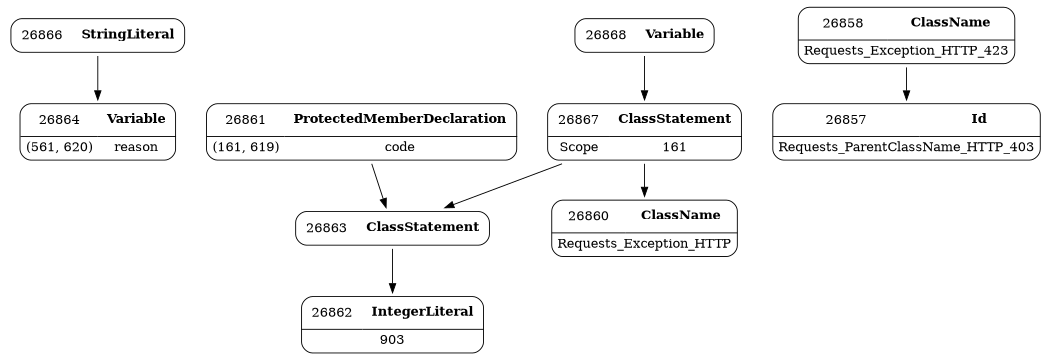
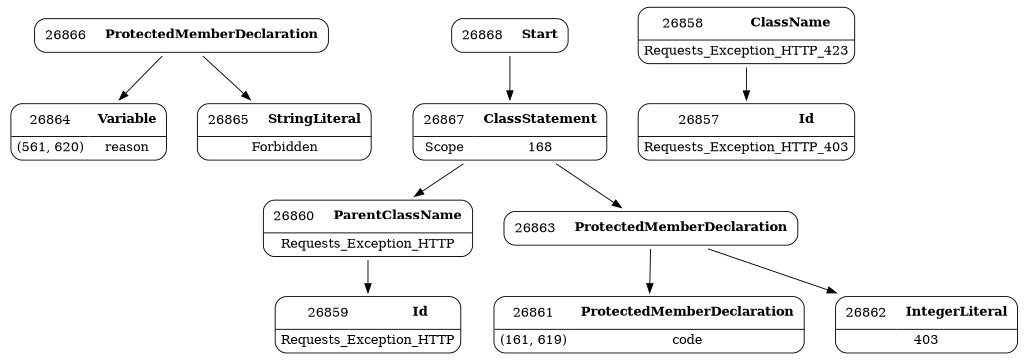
(128, 35) -> (212, 35)
(675, 35) -> (540, 35)
none -> (284, 132)
(675, 147) -> (540, 147)
(907, 147) -> (746, 147)
(377, 181) -> (650, 266)
(681, 216) -> (398, 216)
(423, 227) -> (681, 227)
none -> (368, 325)
(393, 340) -> (927, 340)
